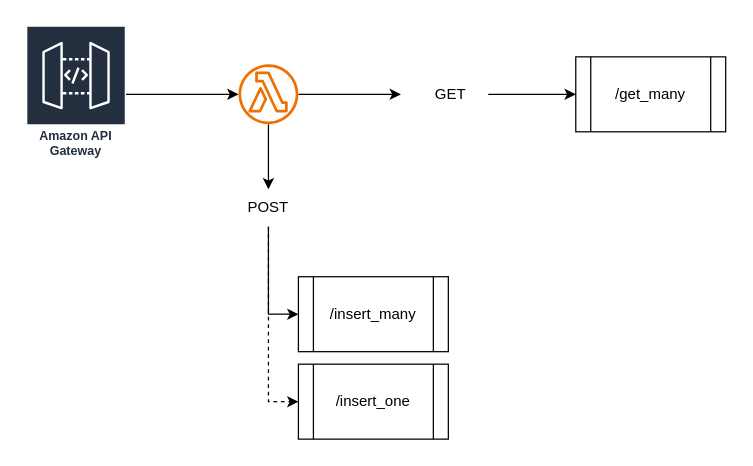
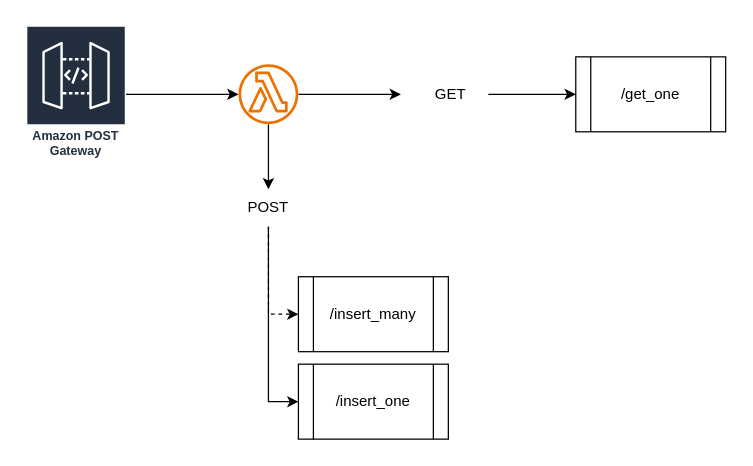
(651, 94) -> (651, 94)
(76, 143) -> (76, 143)
(279, 314) -> (279, 314)
(268, 370) -> (268, 370)
